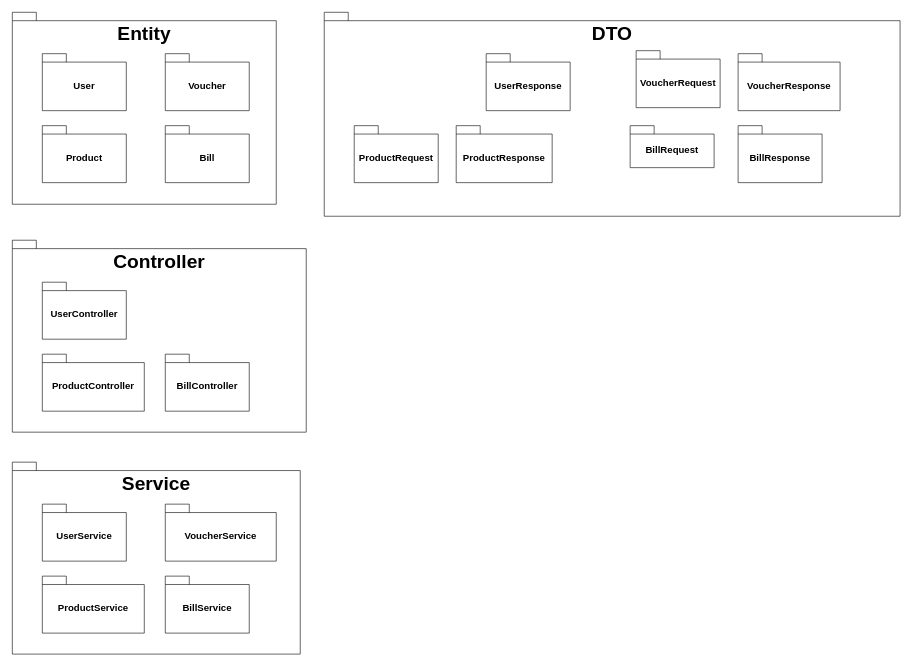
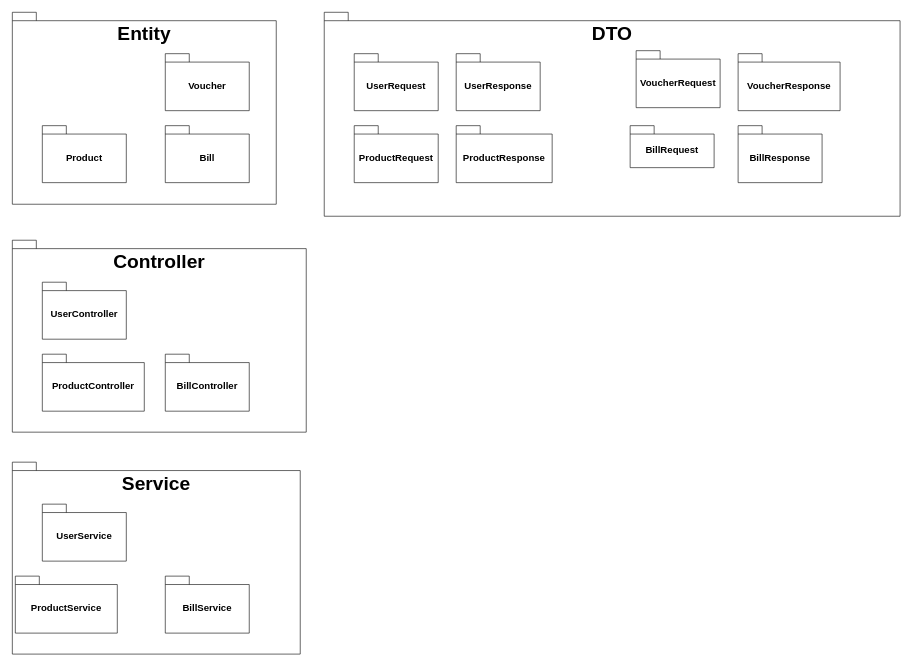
(84, 82) -> none
none -> (396, 82)
(528, 82) -> (498, 82)
(221, 533) -> none
(93, 605) -> (66, 605)
